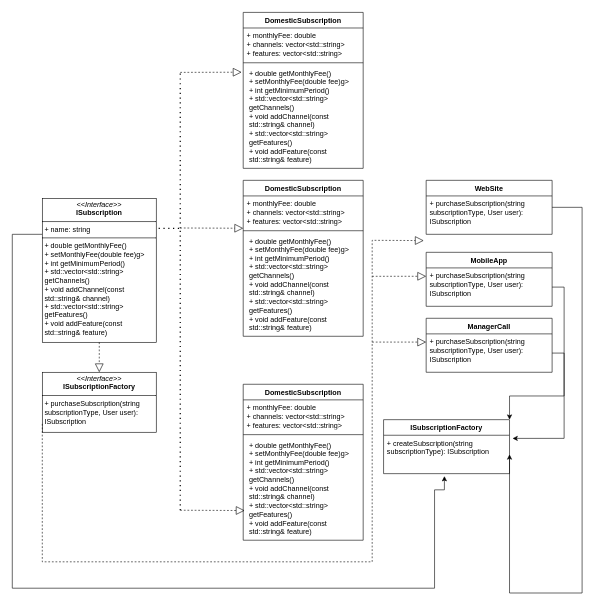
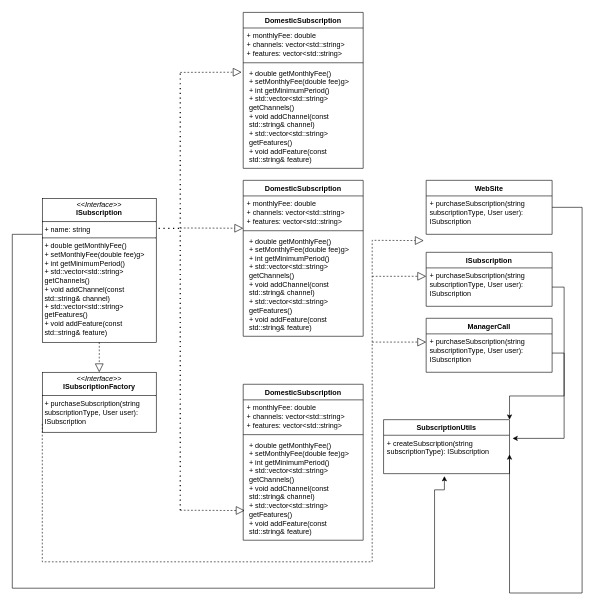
(489, 261) -> (489, 261)
(447, 428) -> (447, 428)
